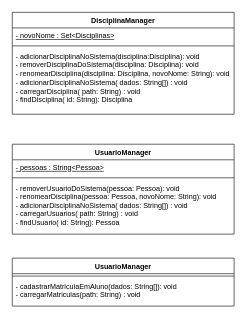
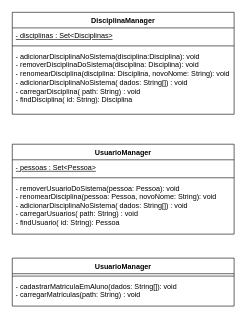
(67, 36) -> (69, 36)
(64, 168) -> (59, 168)
